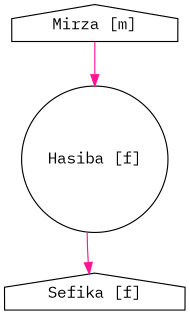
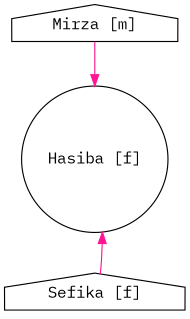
(87, 247) -> (102, 259)
